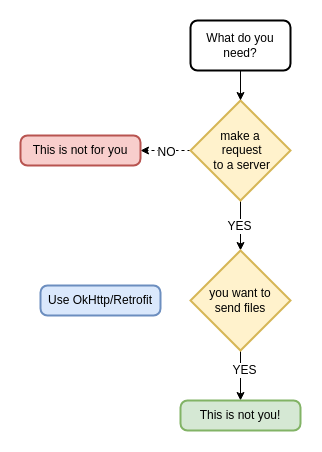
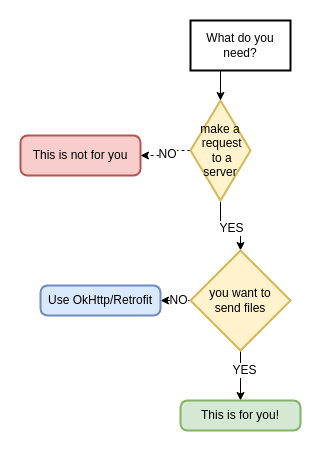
(241, 46) -> (241, 46)
(81, 151) -> (81, 156)
(241, 151) -> (221, 151)
none -> (179, 301)
(241, 416) -> (241, 416)
